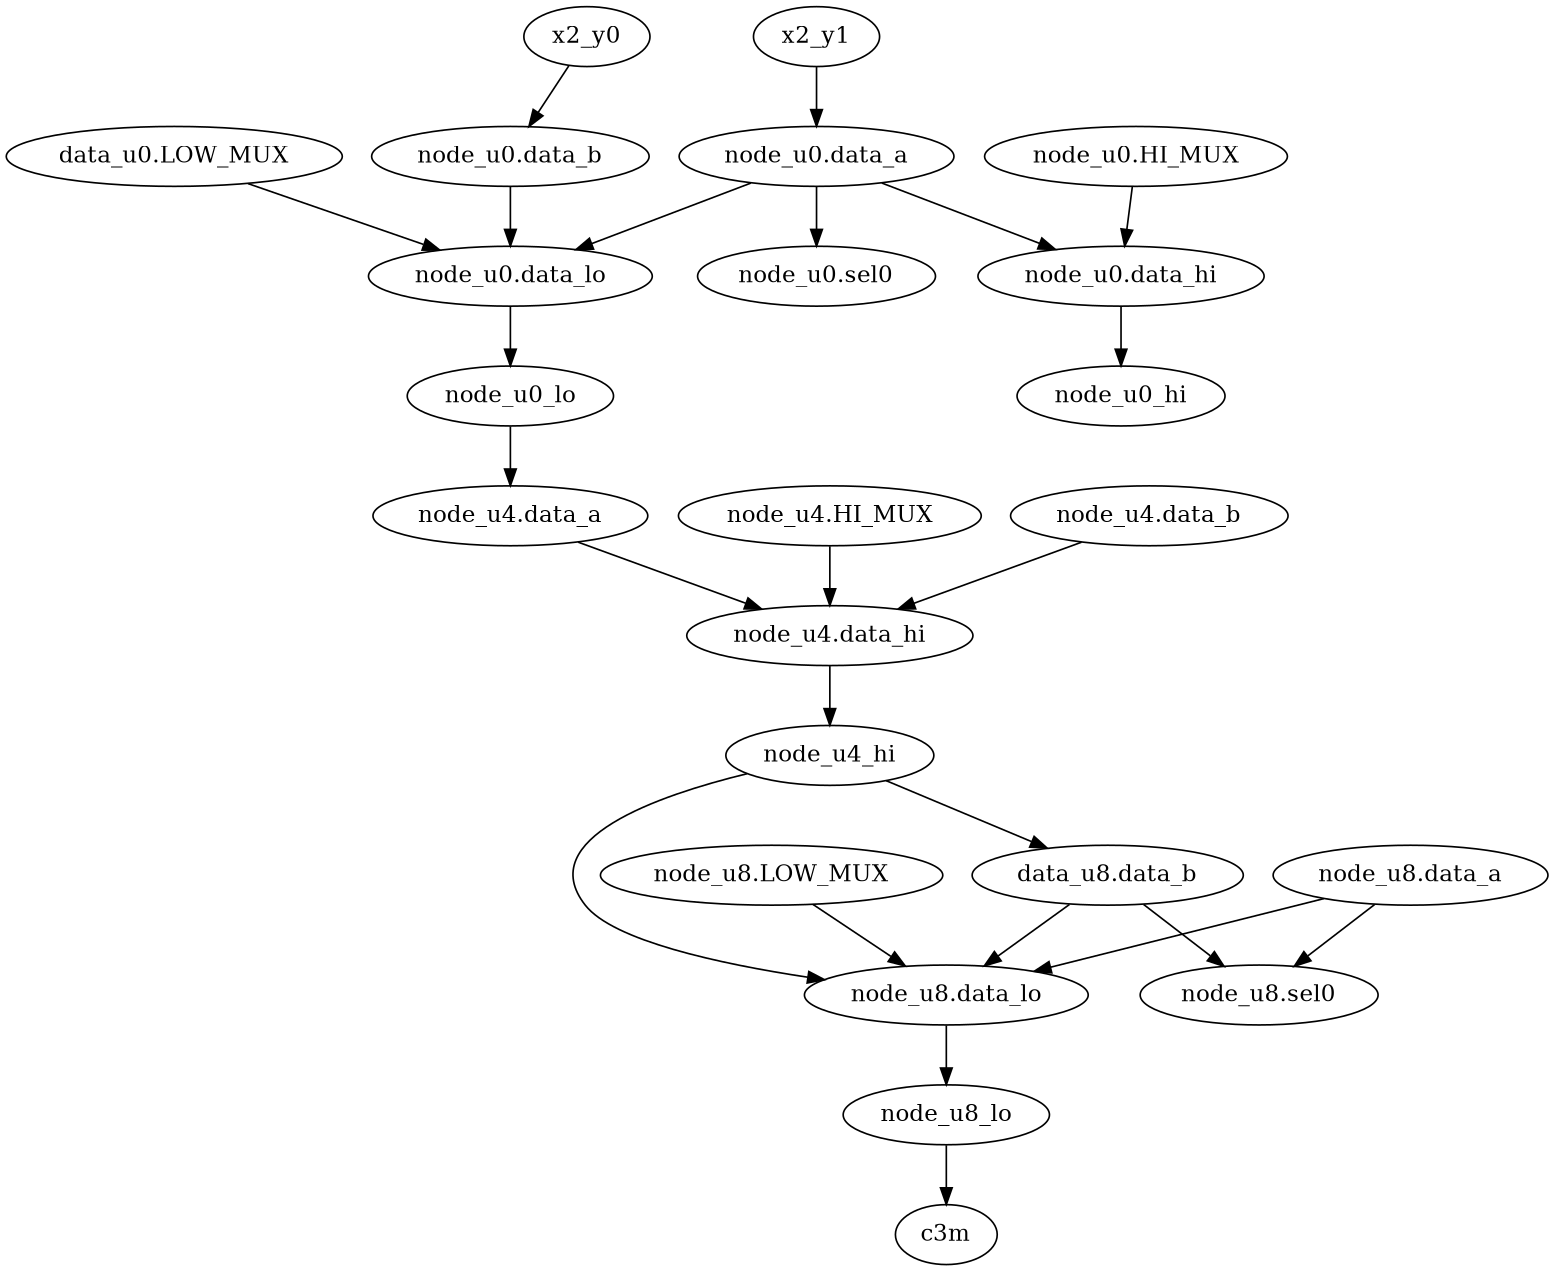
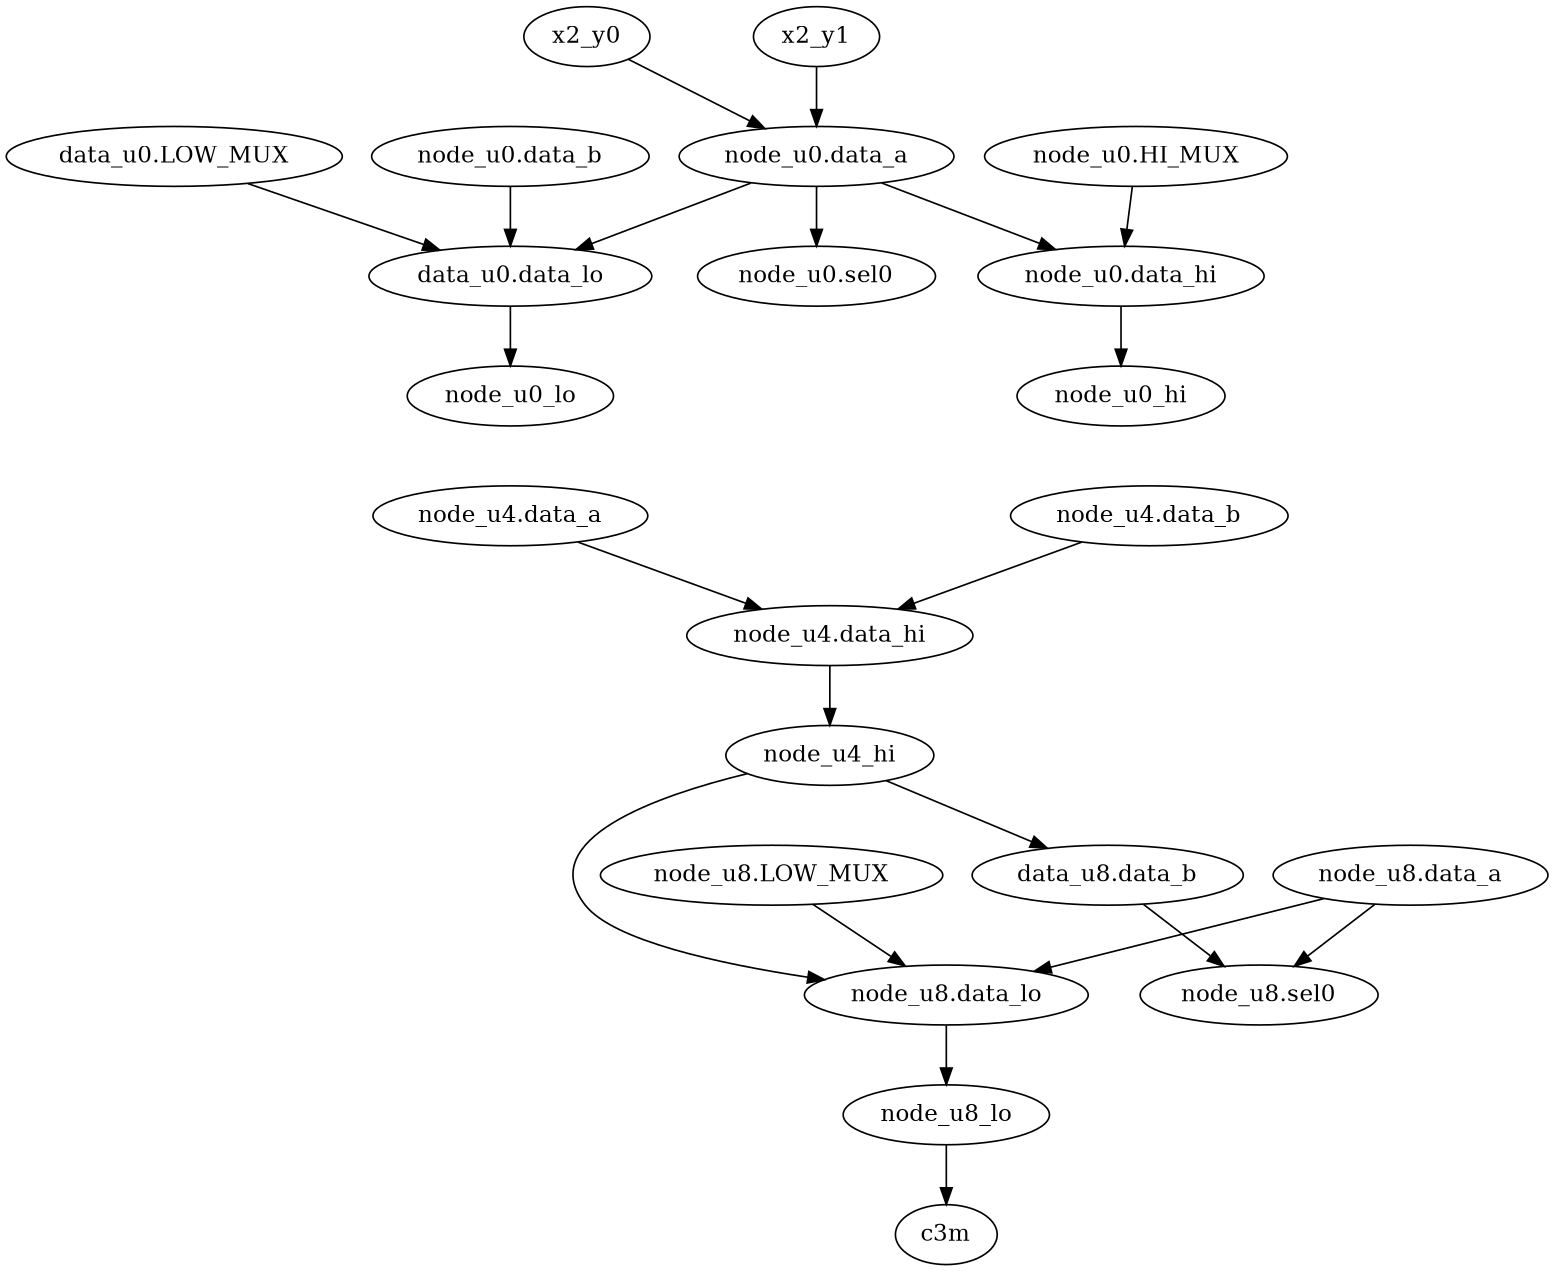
(554, 89) -> (689, 90)
(510, 276) -> (510, 276)
(510, 448) -> none
(830, 516) -> none
(1034, 930) -> none
